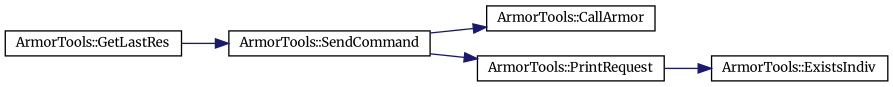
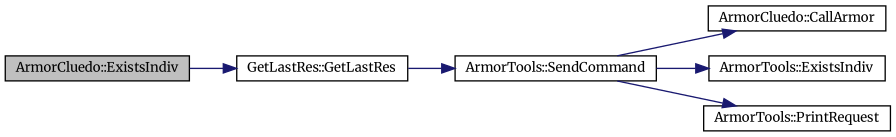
(571, 18) -> (797, 18)
(93, 43) -> (322, 68)
none -> (97, 68)
(681, 68) -> (676, 68)
